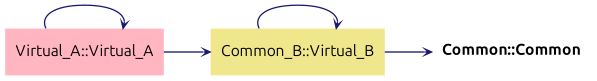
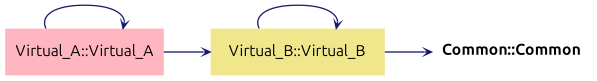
(298, 52) -> (298, 52)
